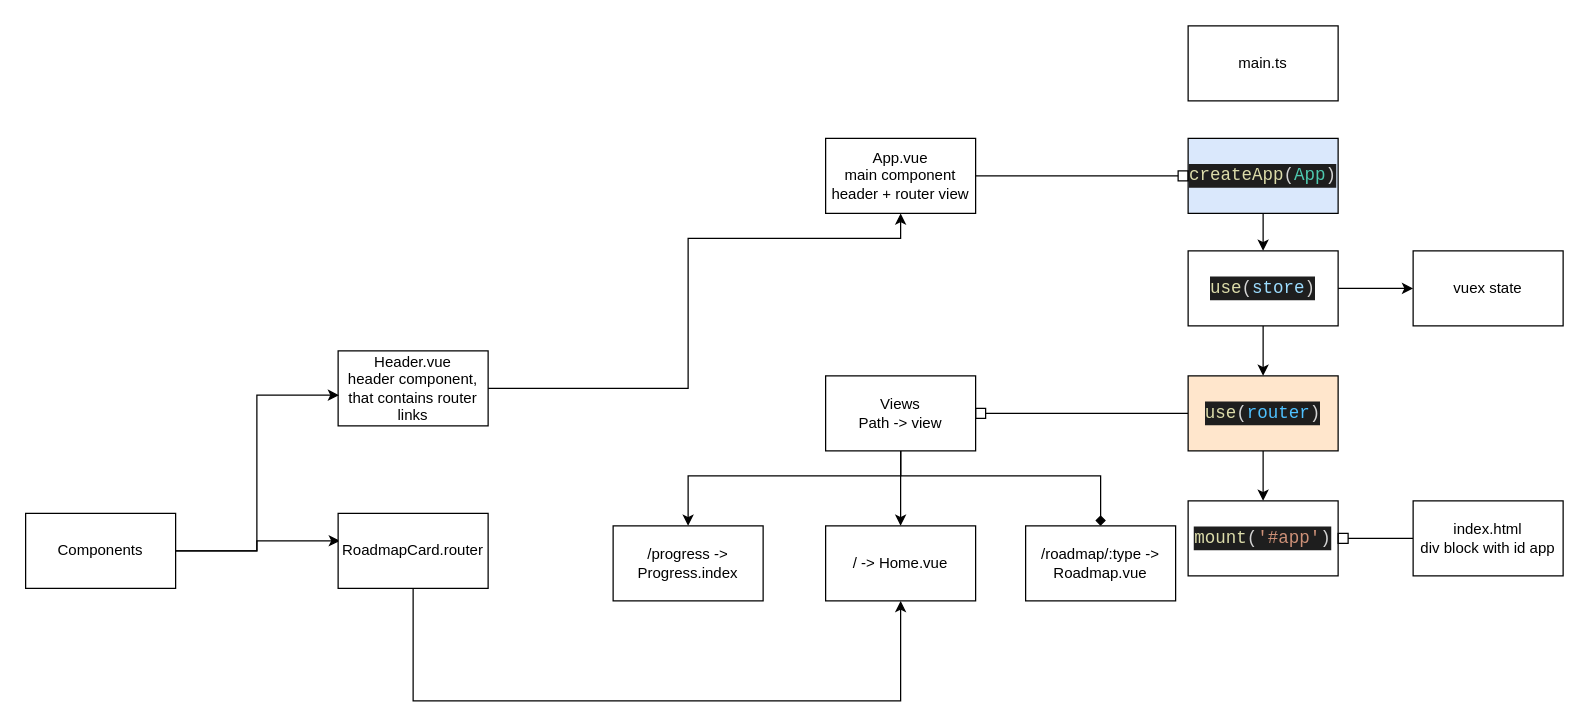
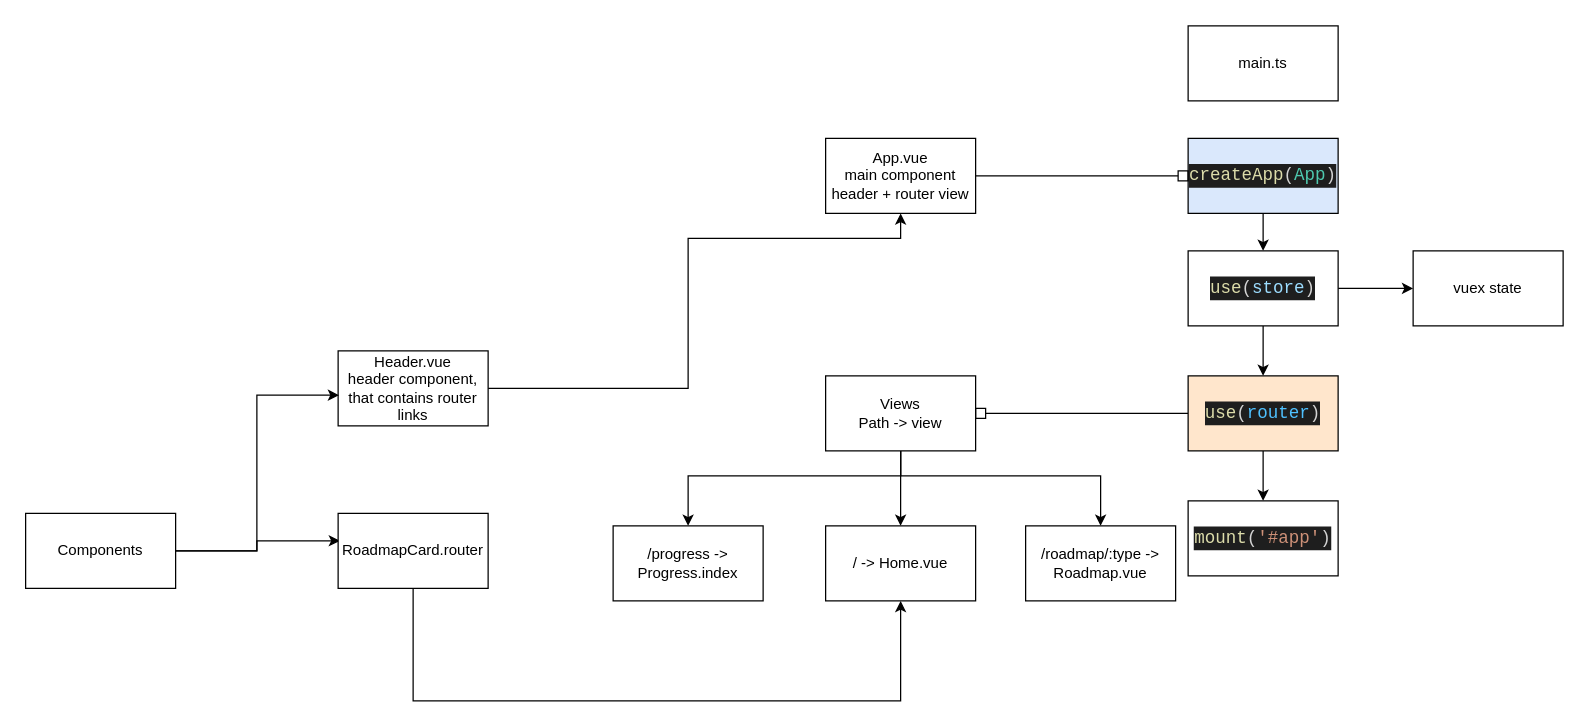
(1101, 515) -> (1101, 516)
(1381, 538) -> none
(1488, 538) -> none
